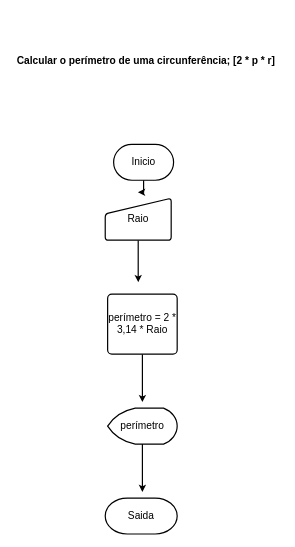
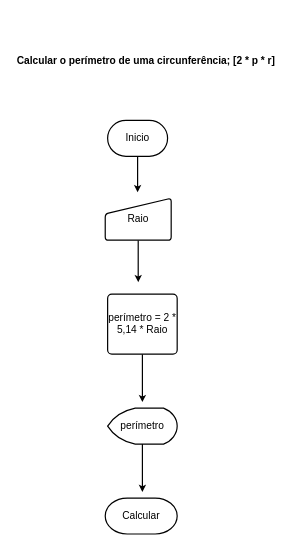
(144, 162) -> (138, 138)
(143, 324) -> (143, 324)
(141, 516) -> (141, 516)
